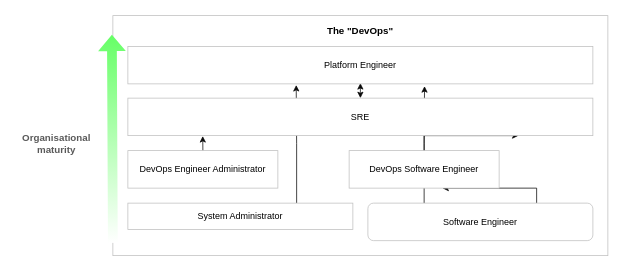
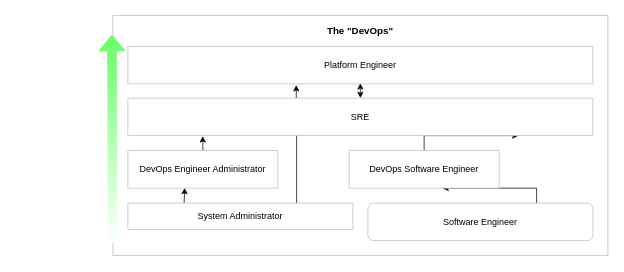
(424, 95) -> none
(57, 144) -> none
none -> (184, 198)
